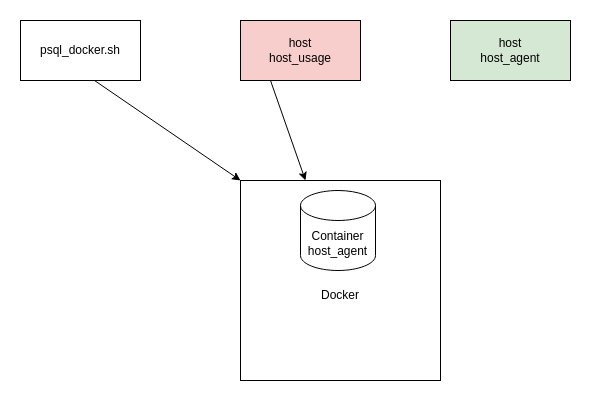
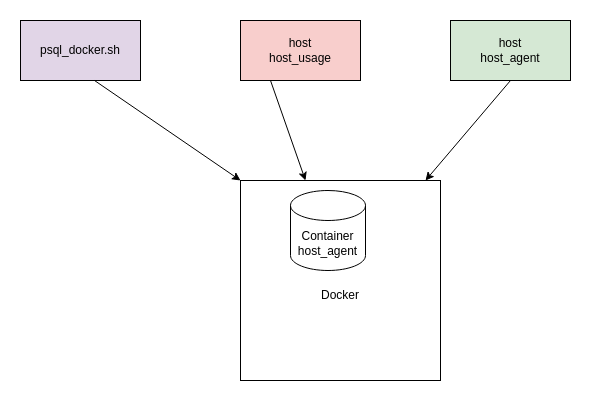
(81, 51) -> (81, 51)
none -> (470, 128)
(338, 231) -> (328, 231)
